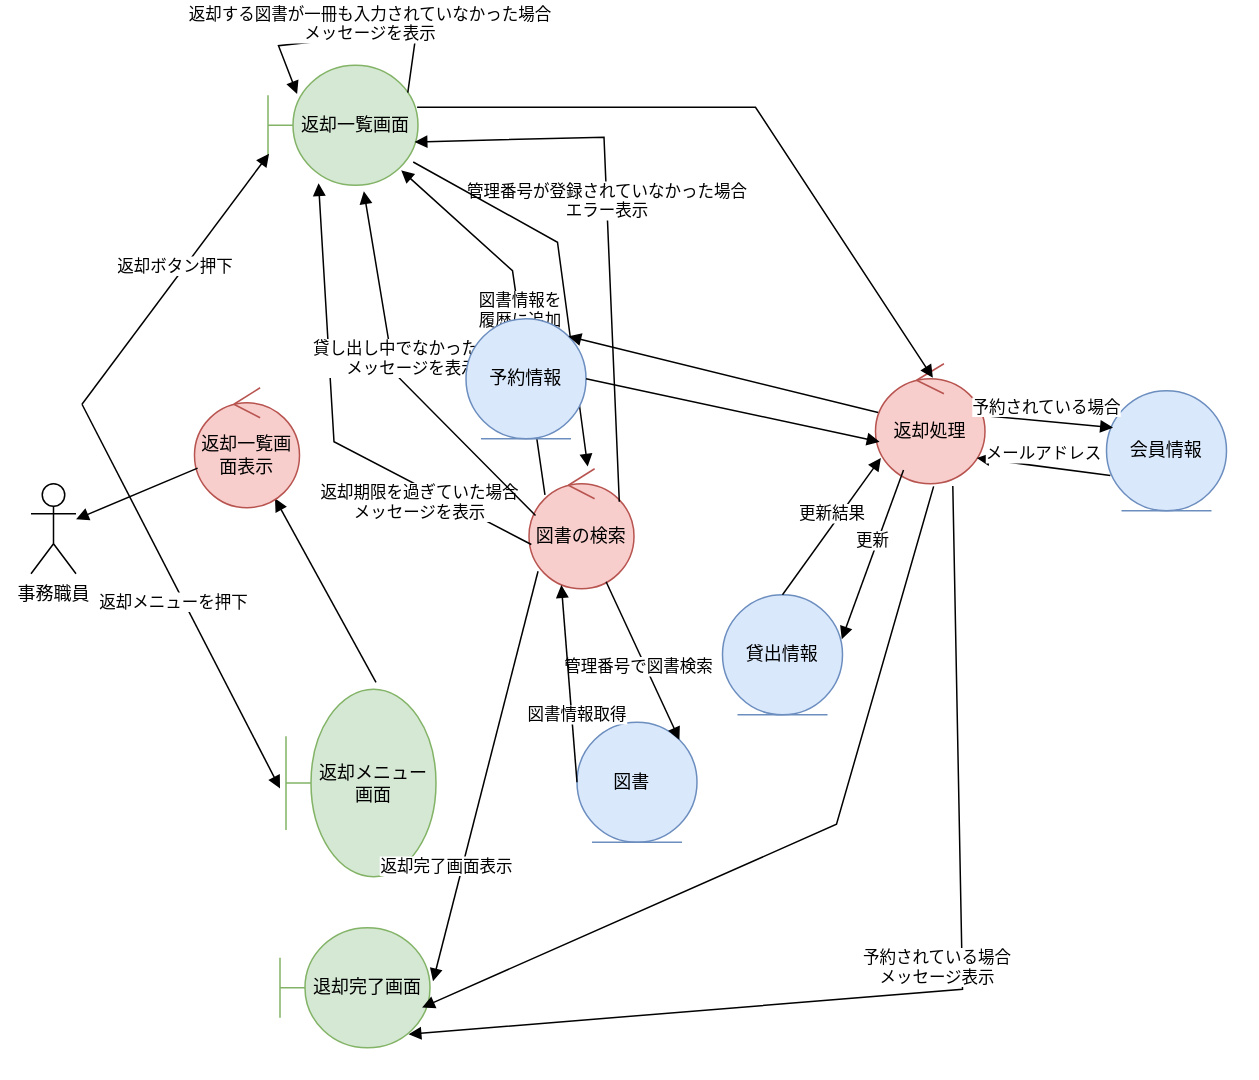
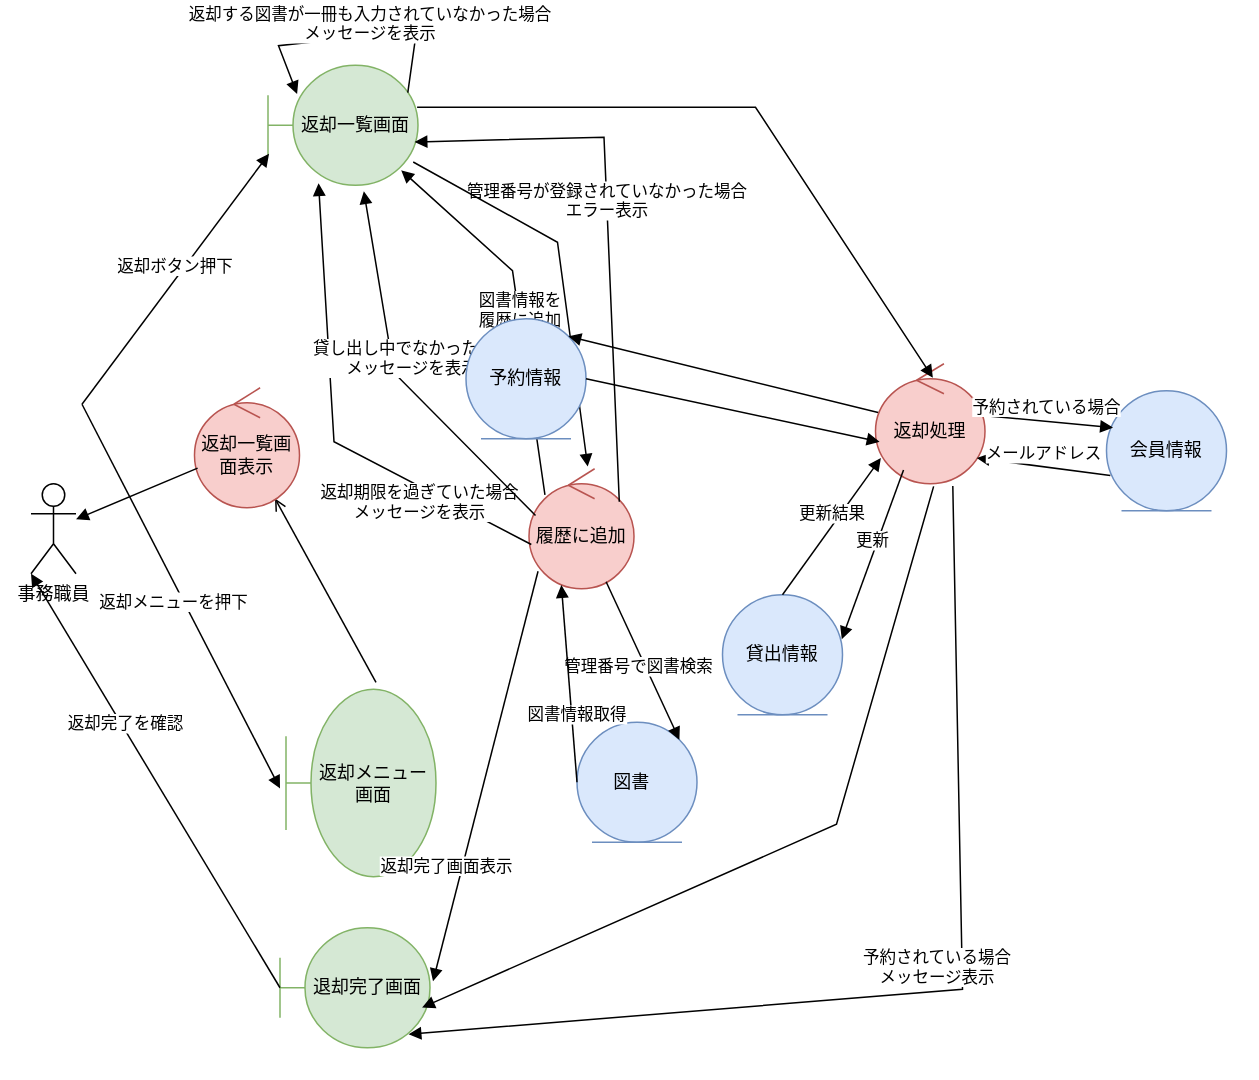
(281, 510) -> (279, 507)
(581, 536) -> (581, 536)
none -> (200, 856)
